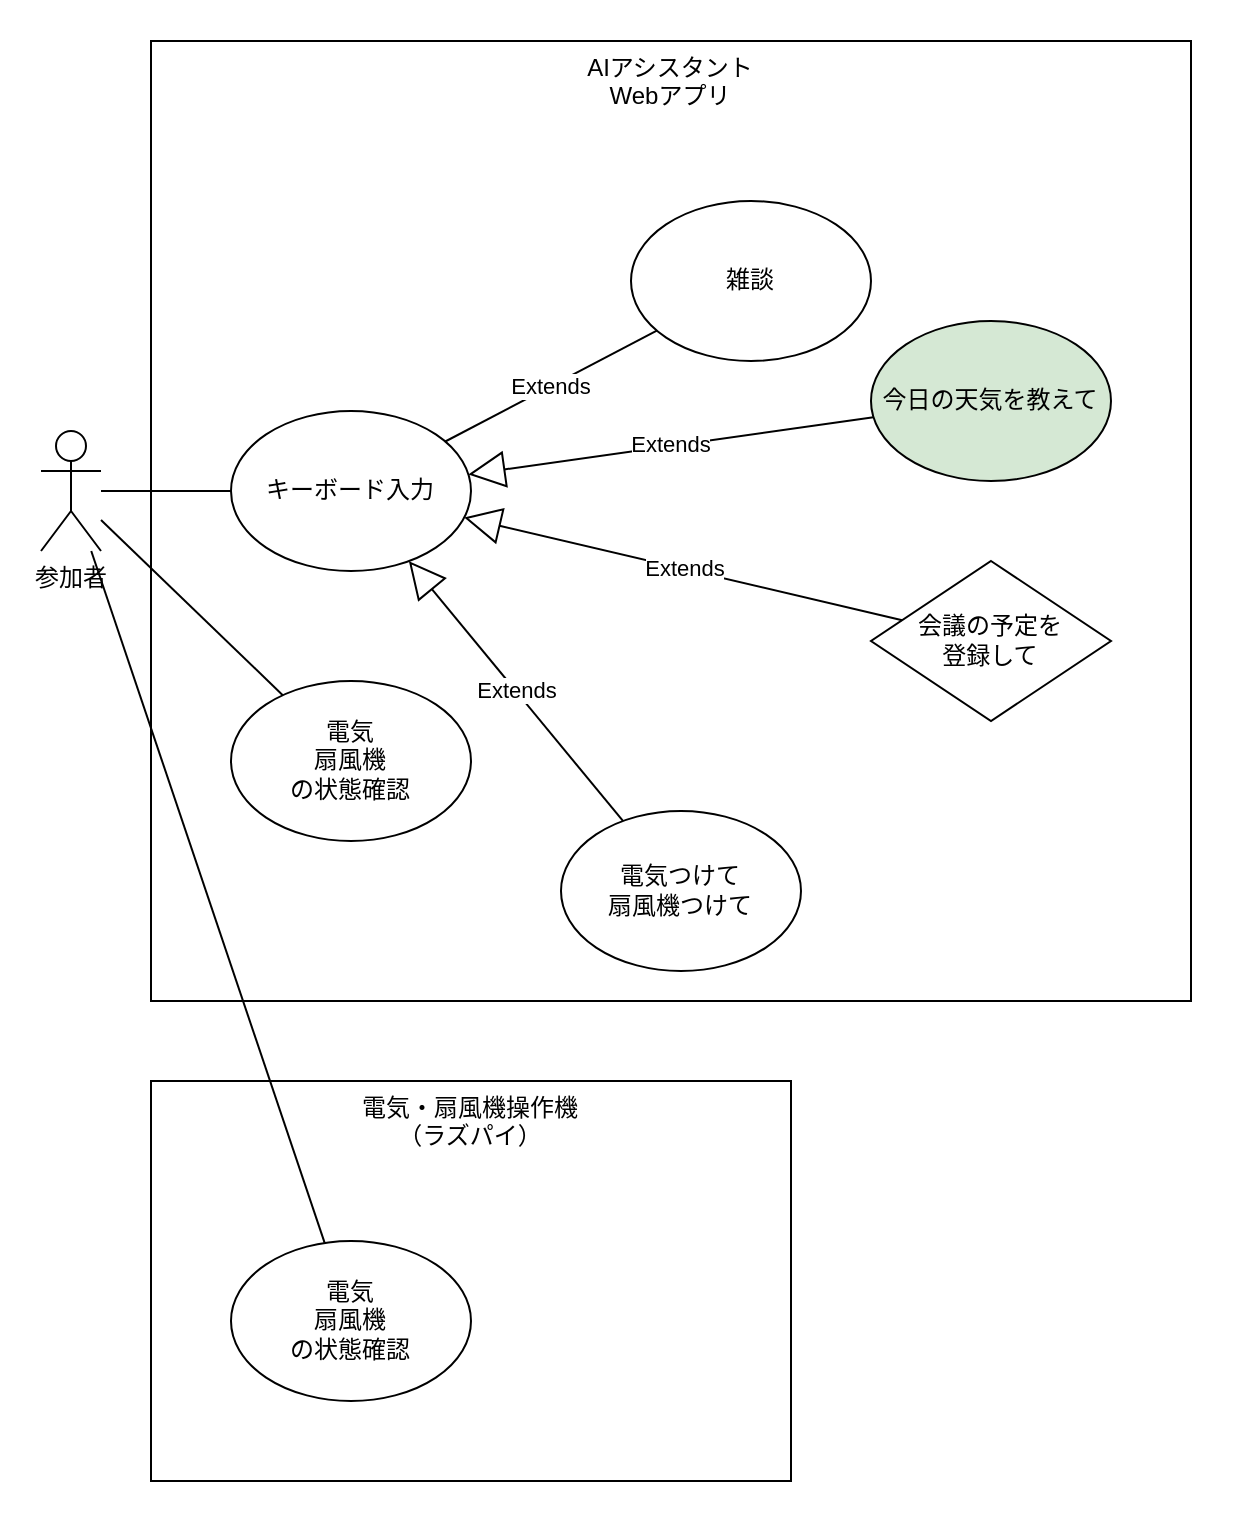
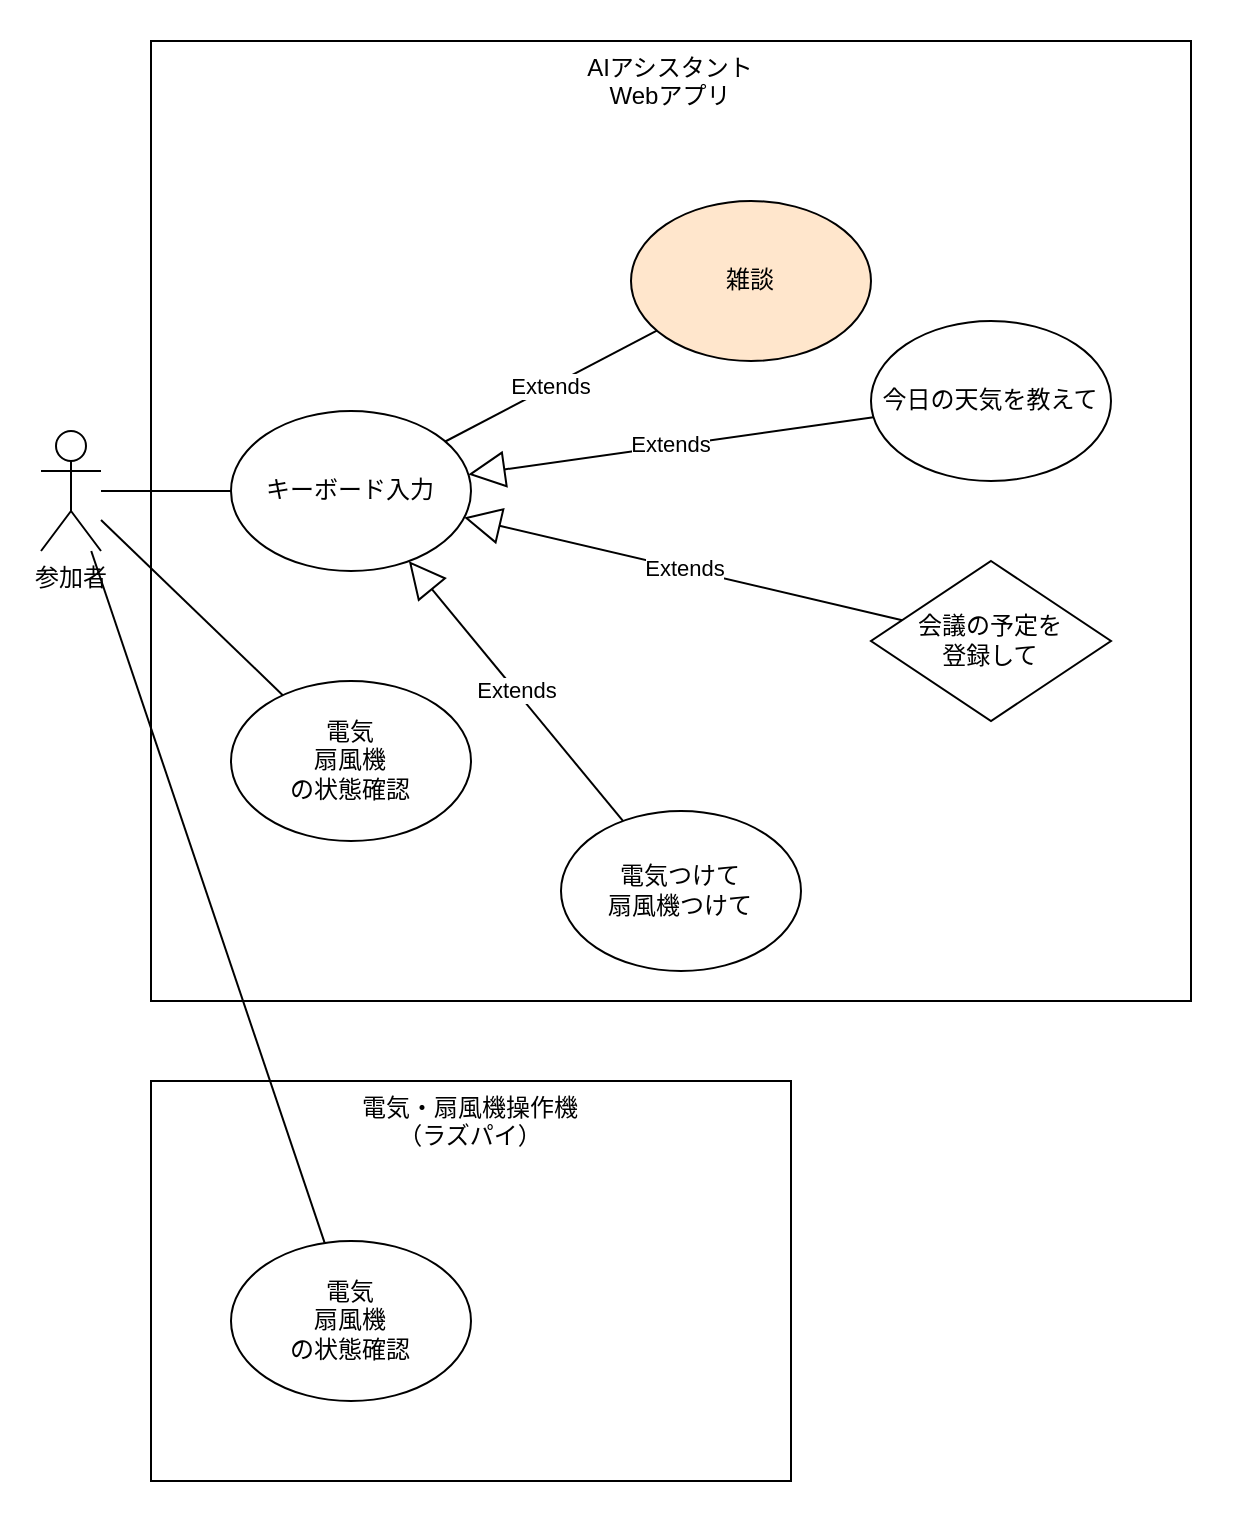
(751, 281) -> (751, 281)
(991, 401) -> (991, 401)
